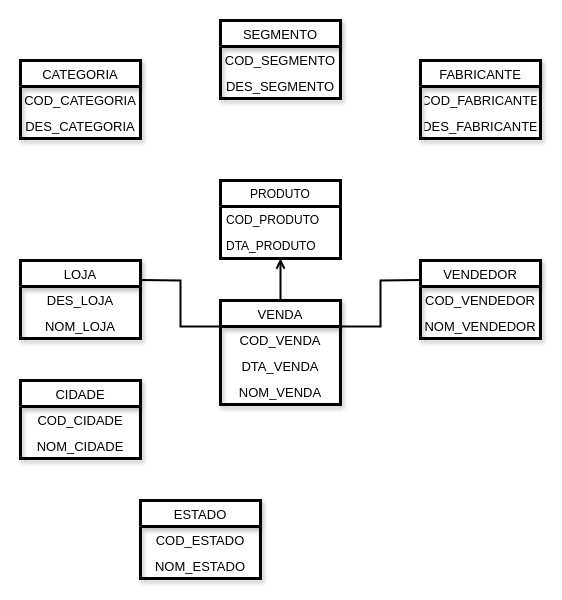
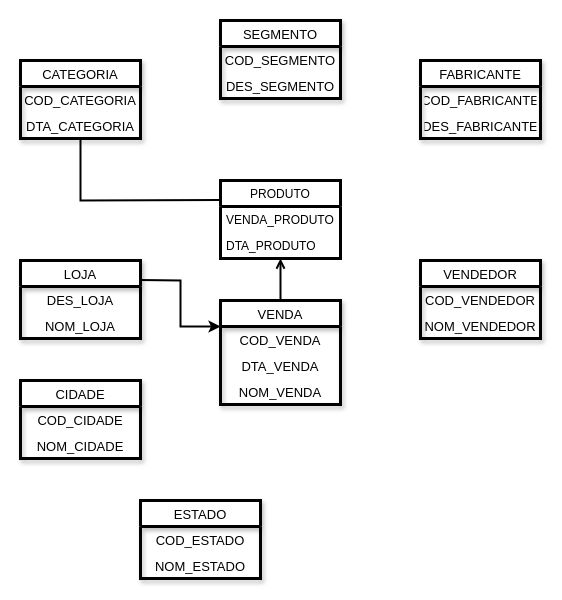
(80, 127) -> (80, 127)
none -> (119, 200)
(263, 220) -> (270, 220)
(381, 303) -> none
(213, 327) -> (210, 327)
